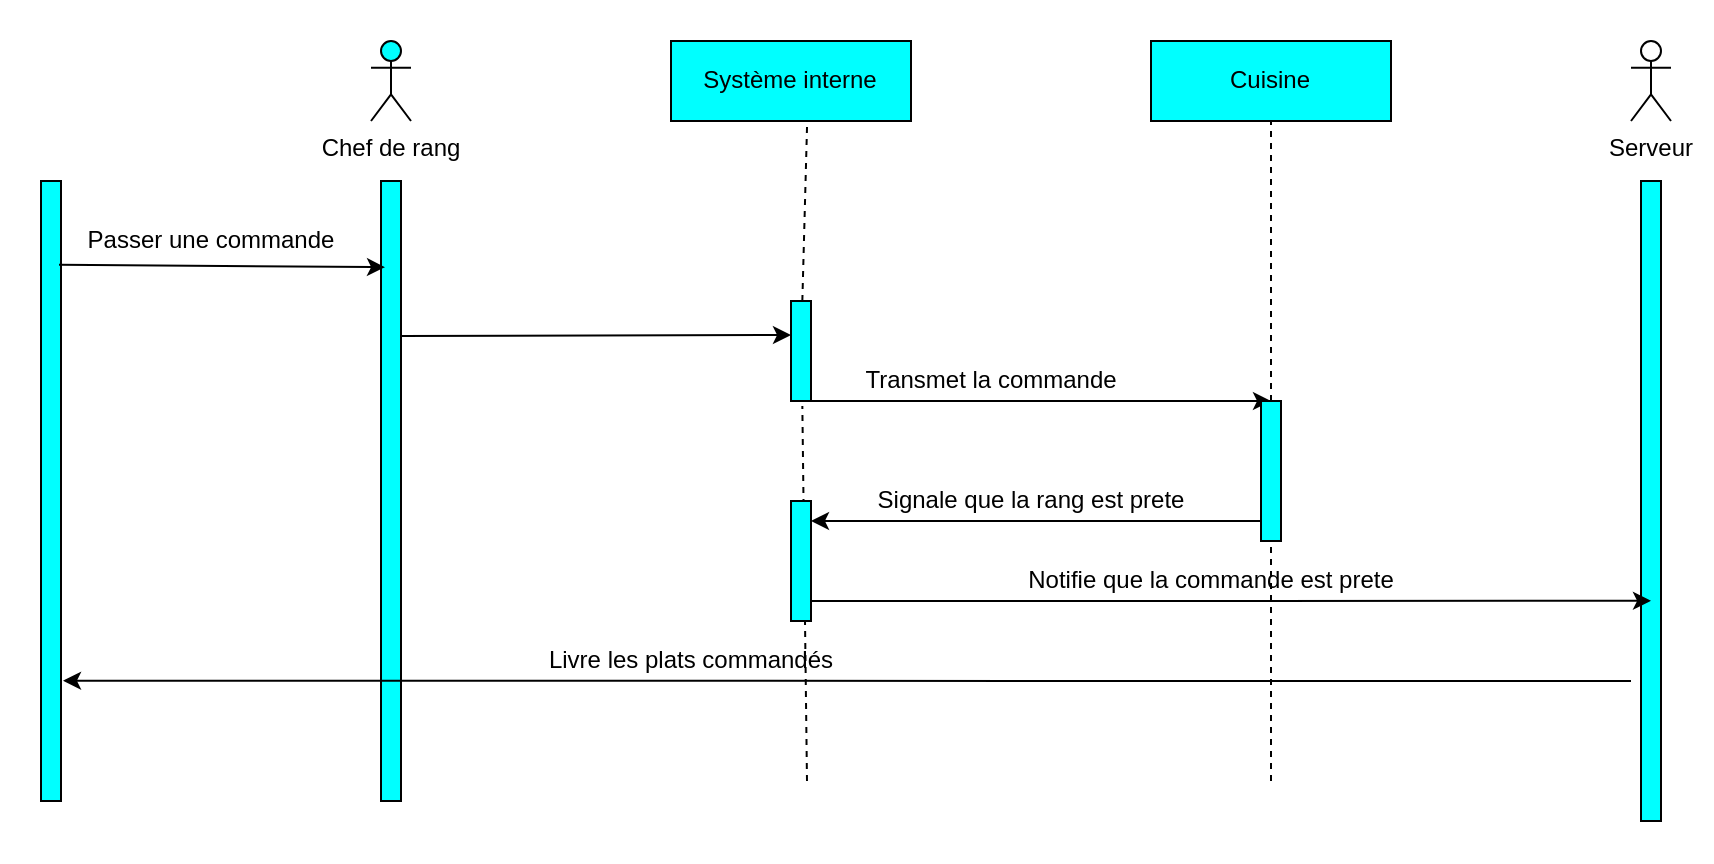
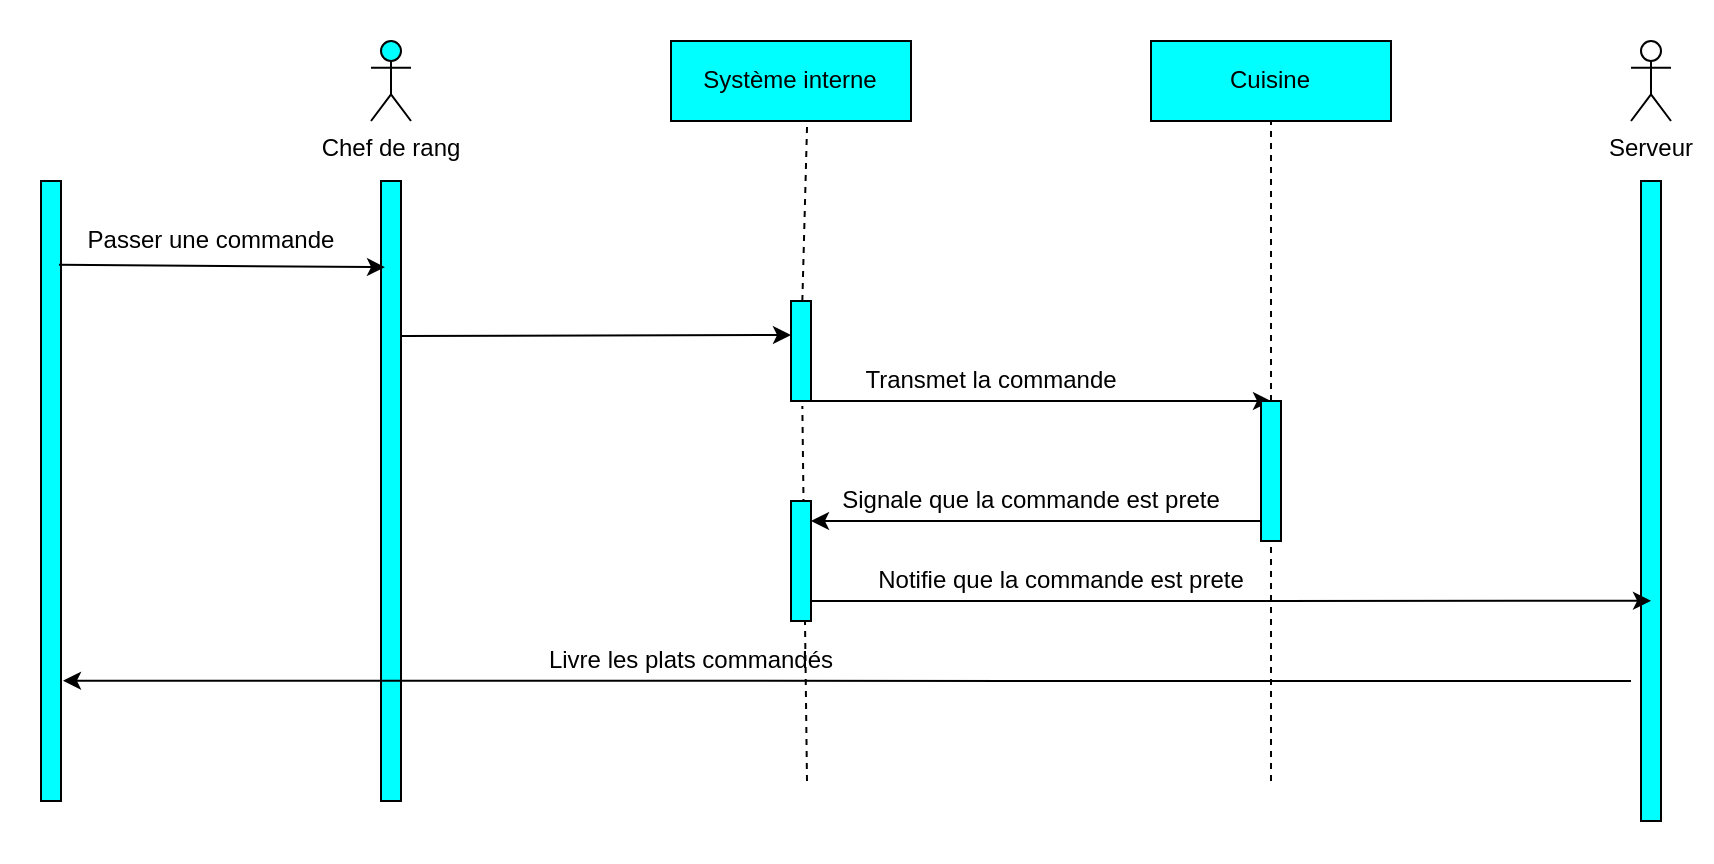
(1032, 501) -> (1032, 501)
(1211, 581) -> (1061, 581)
